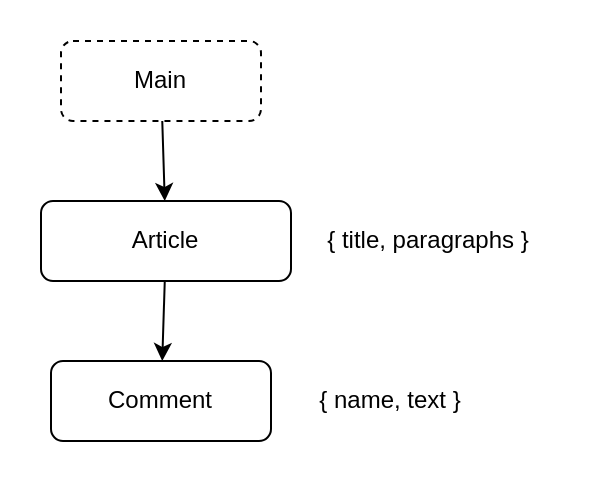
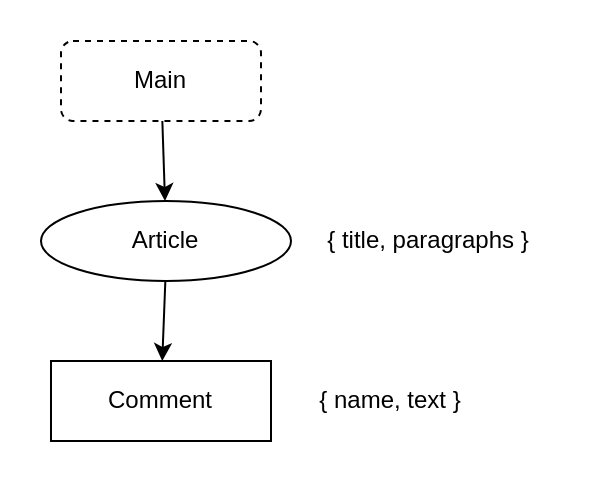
(166, 241) -> (166, 241)
(161, 401) -> (161, 401)
